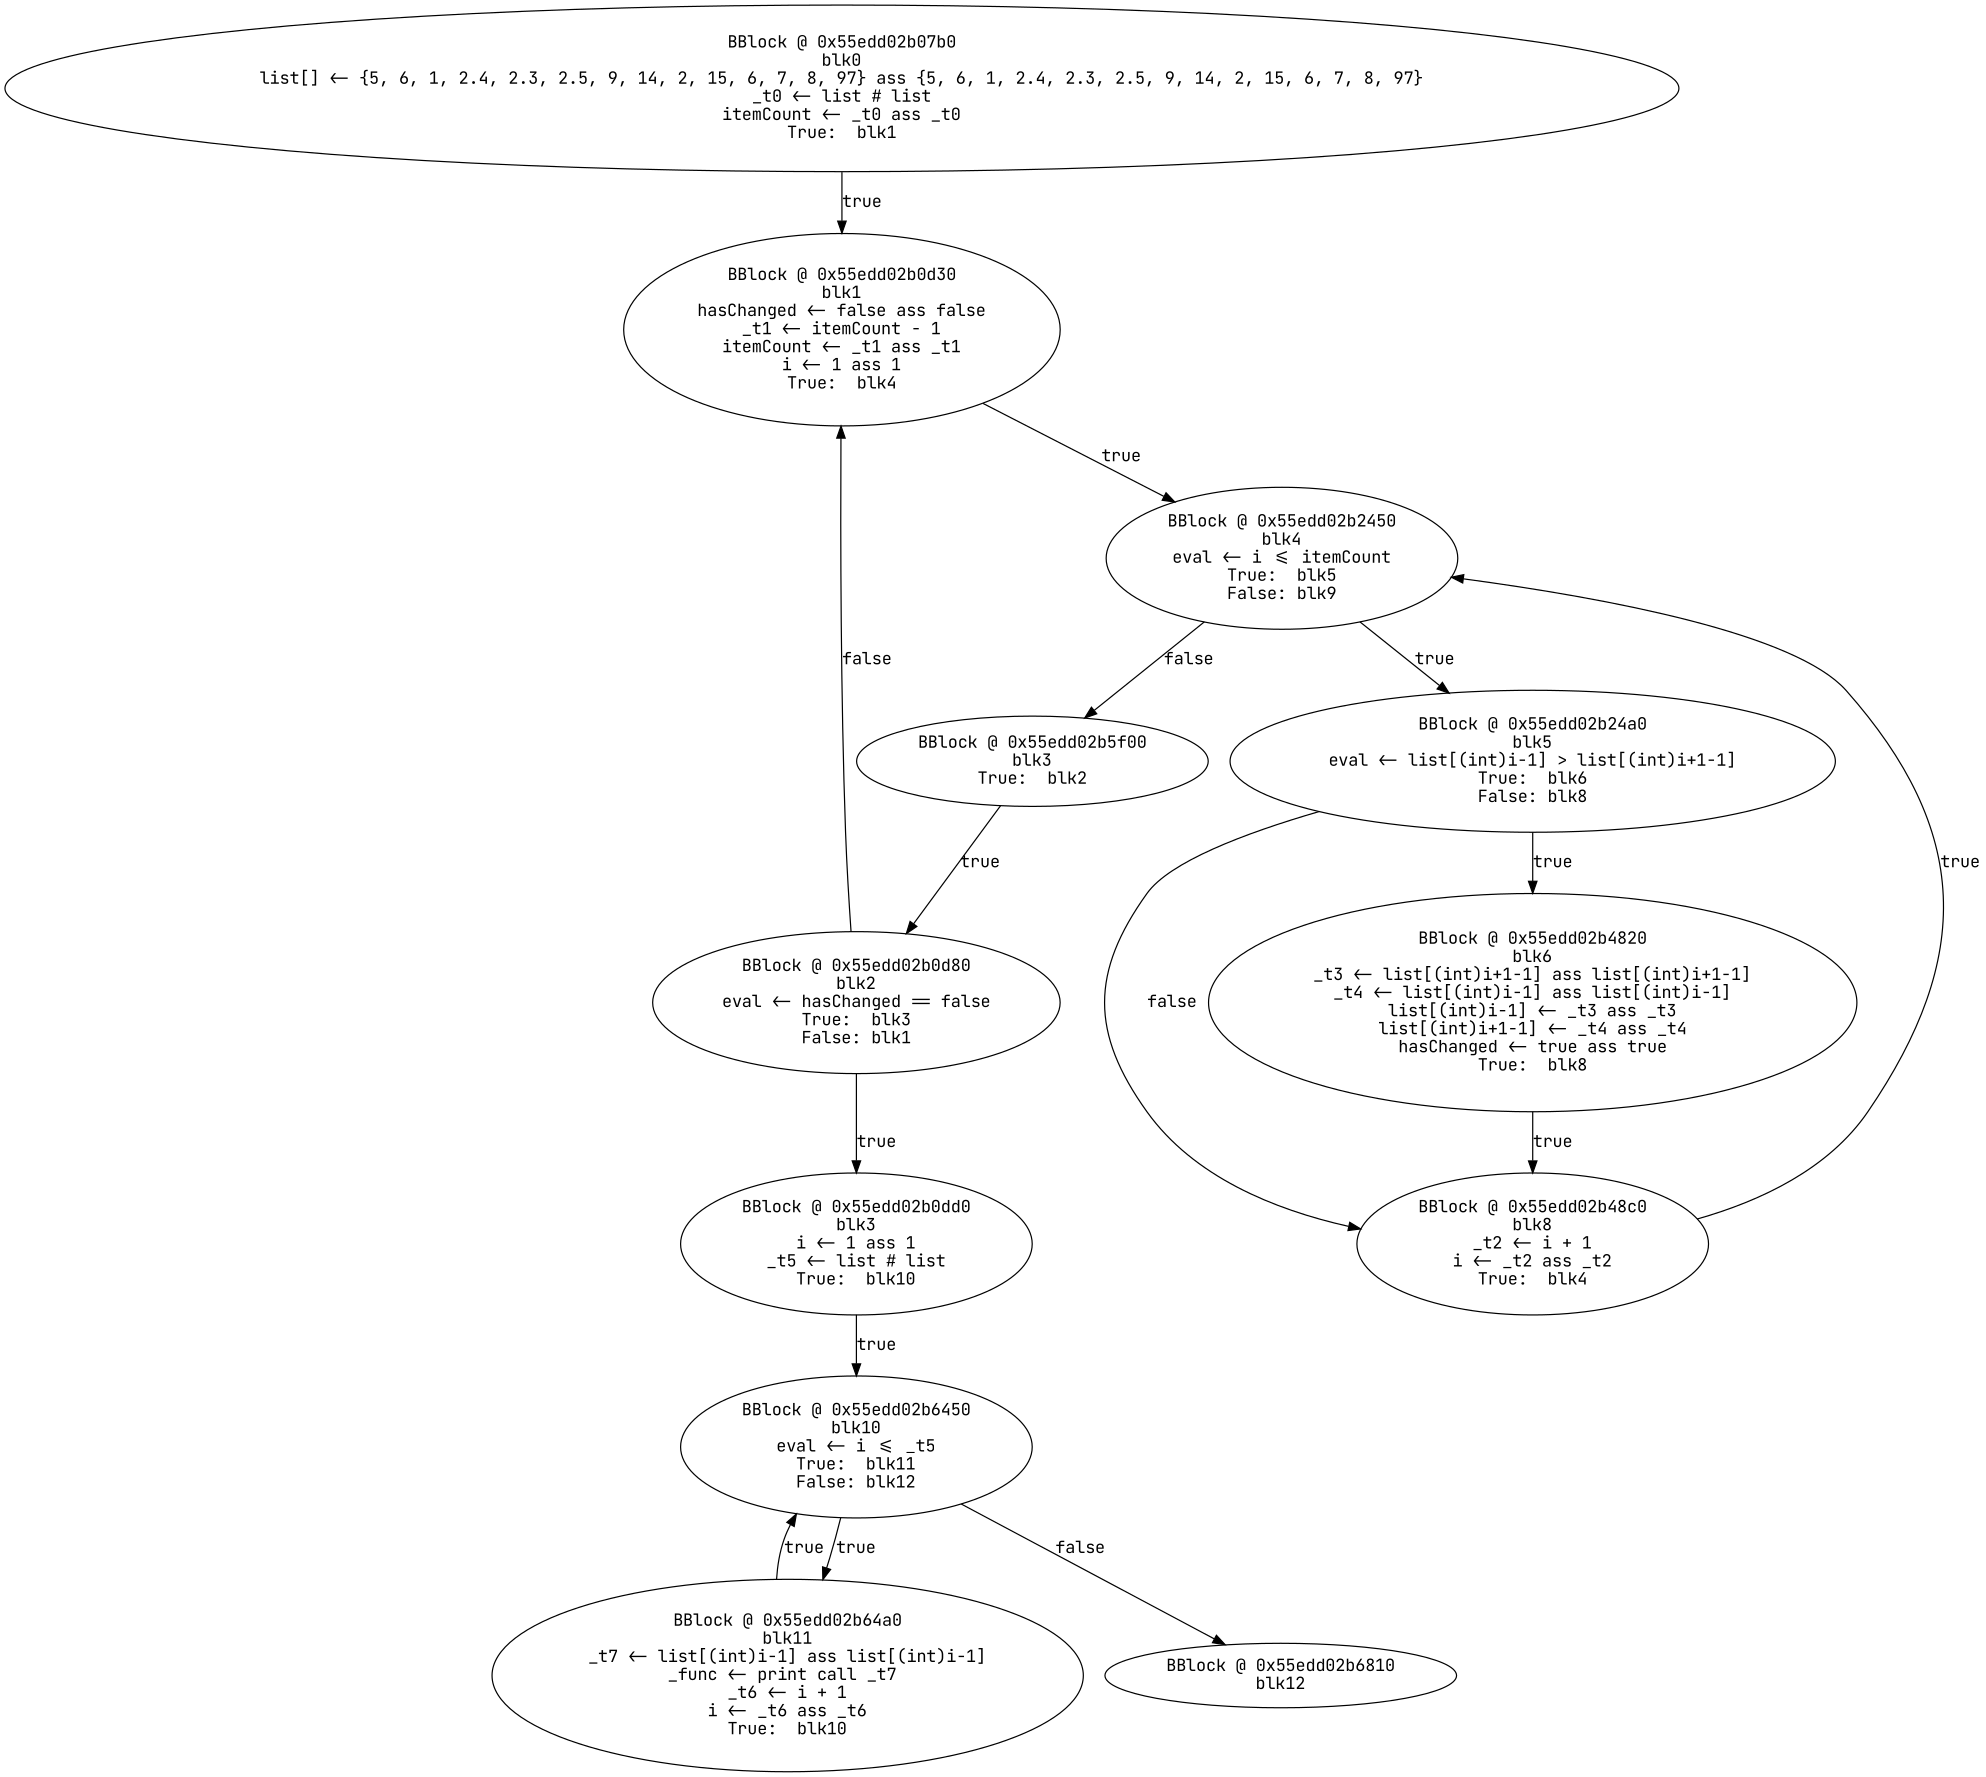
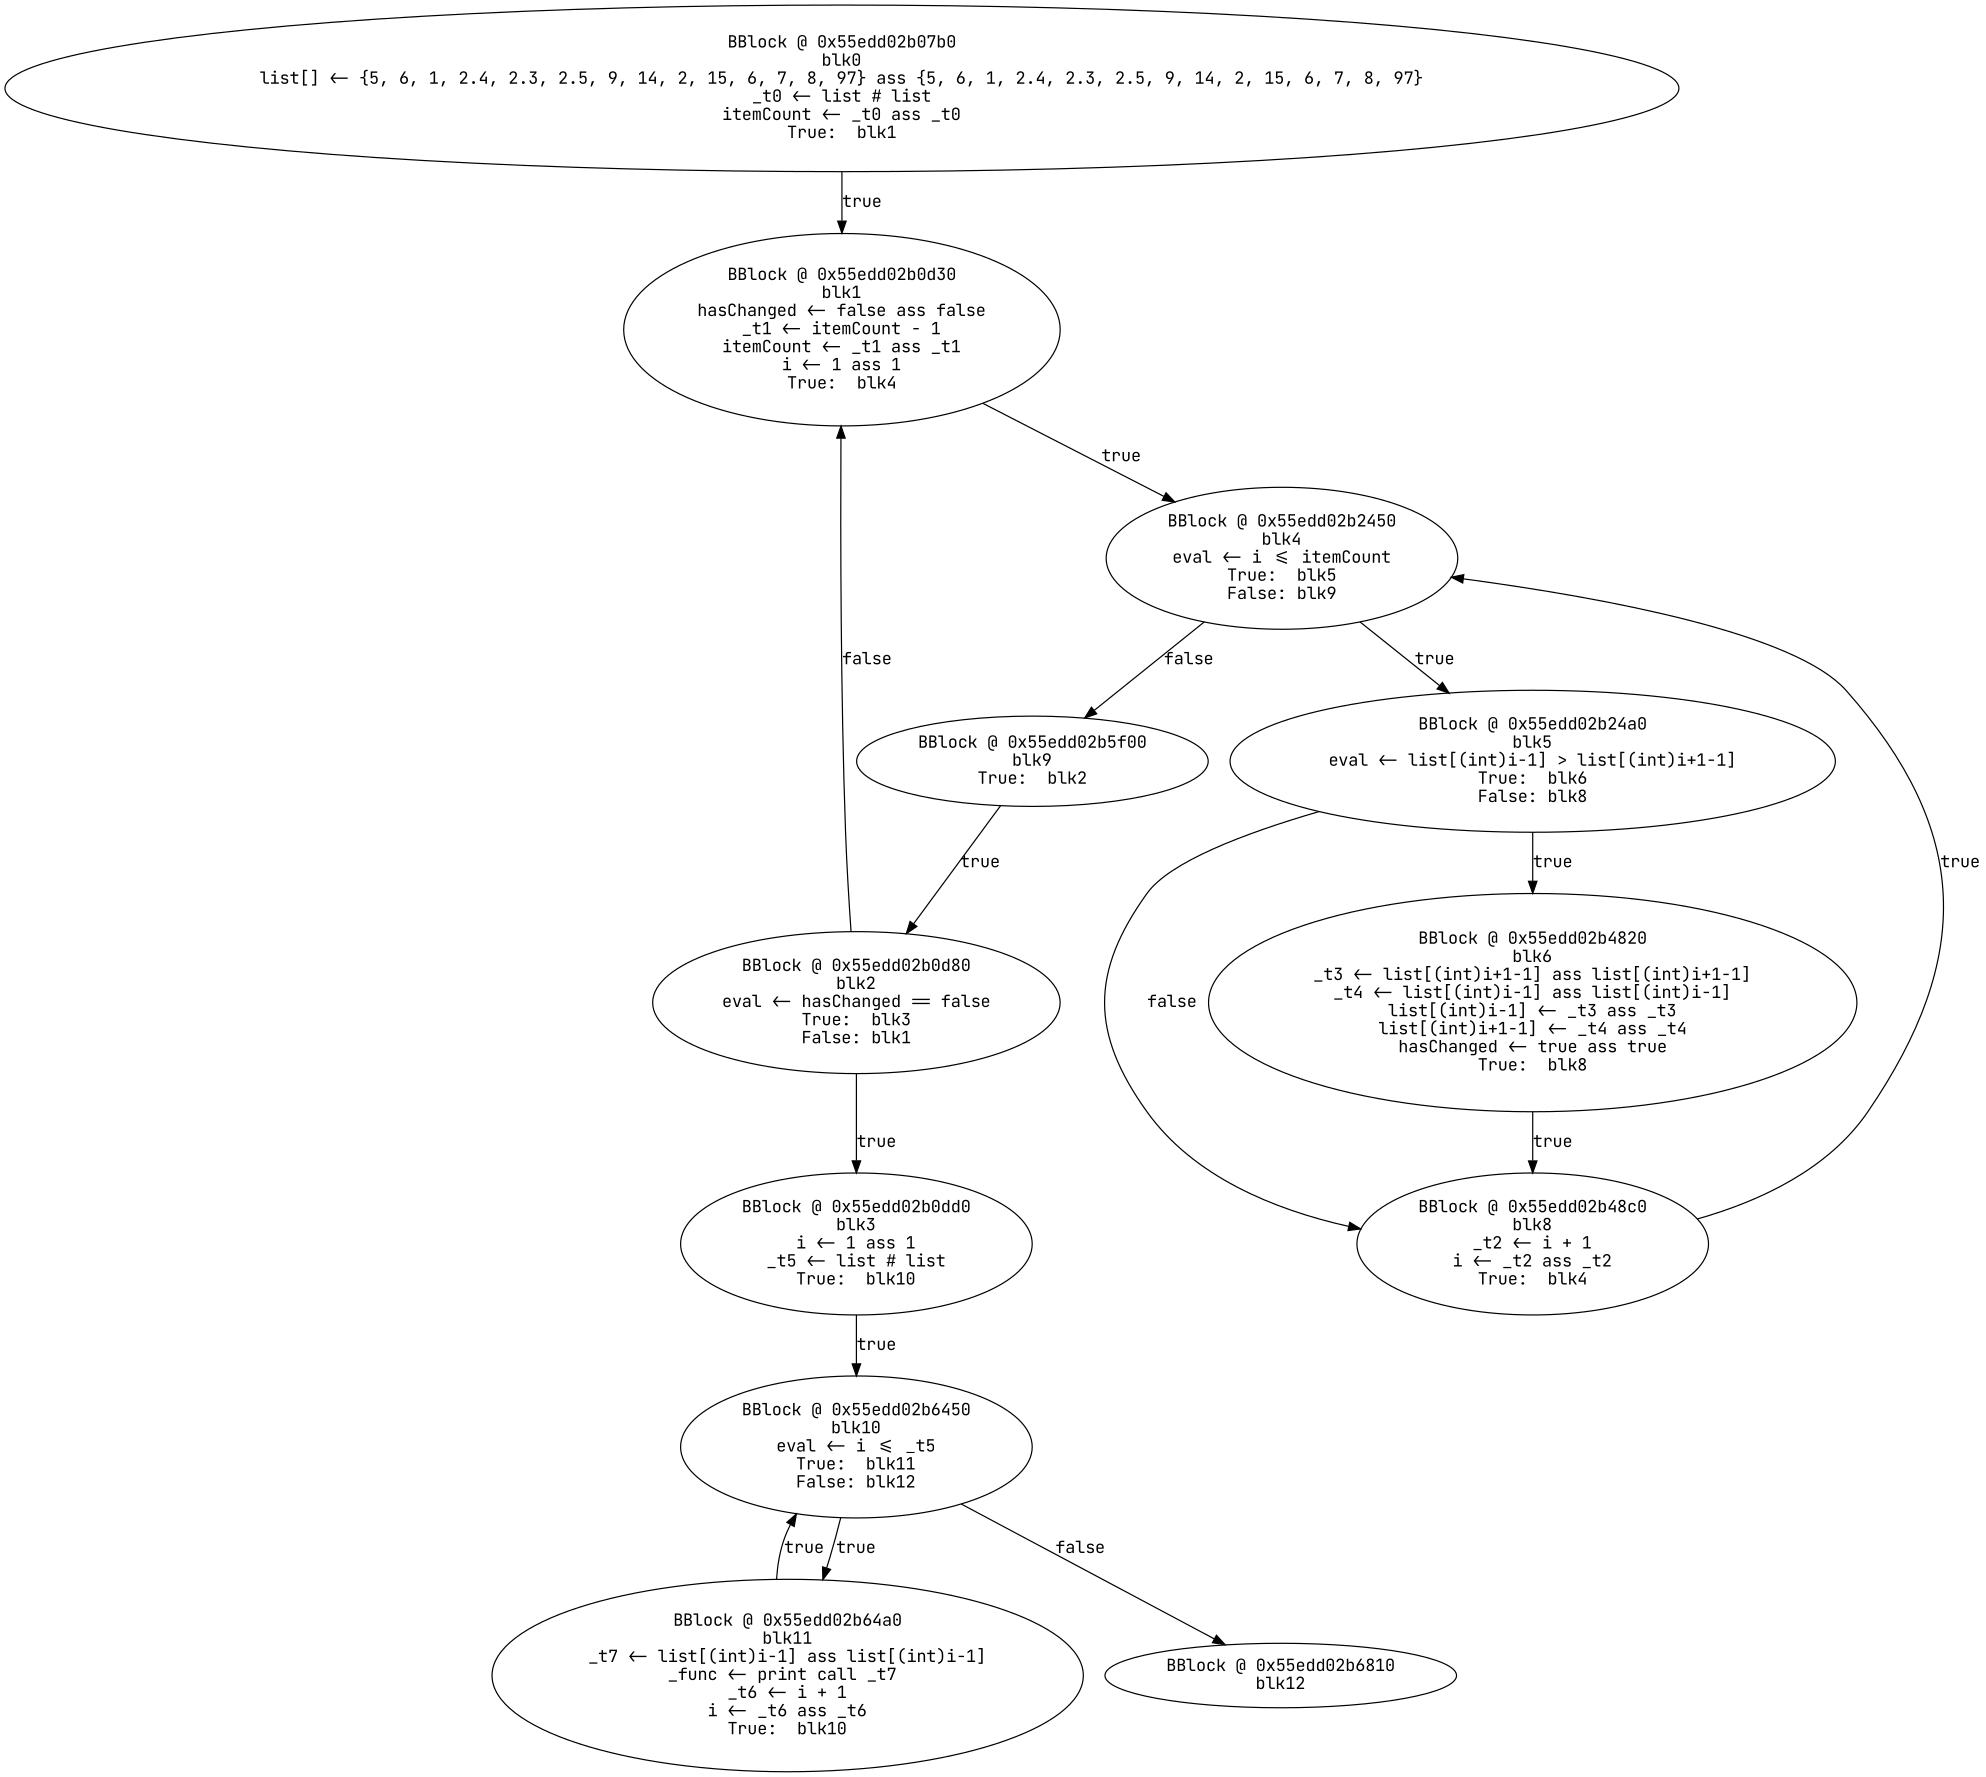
(1032, 761) -> (1032, 761)
